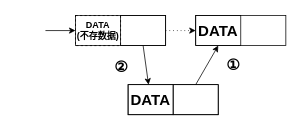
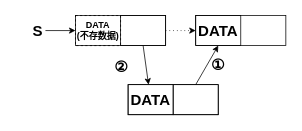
none -> (38, 30)
(233, 64) -> (218, 64)
